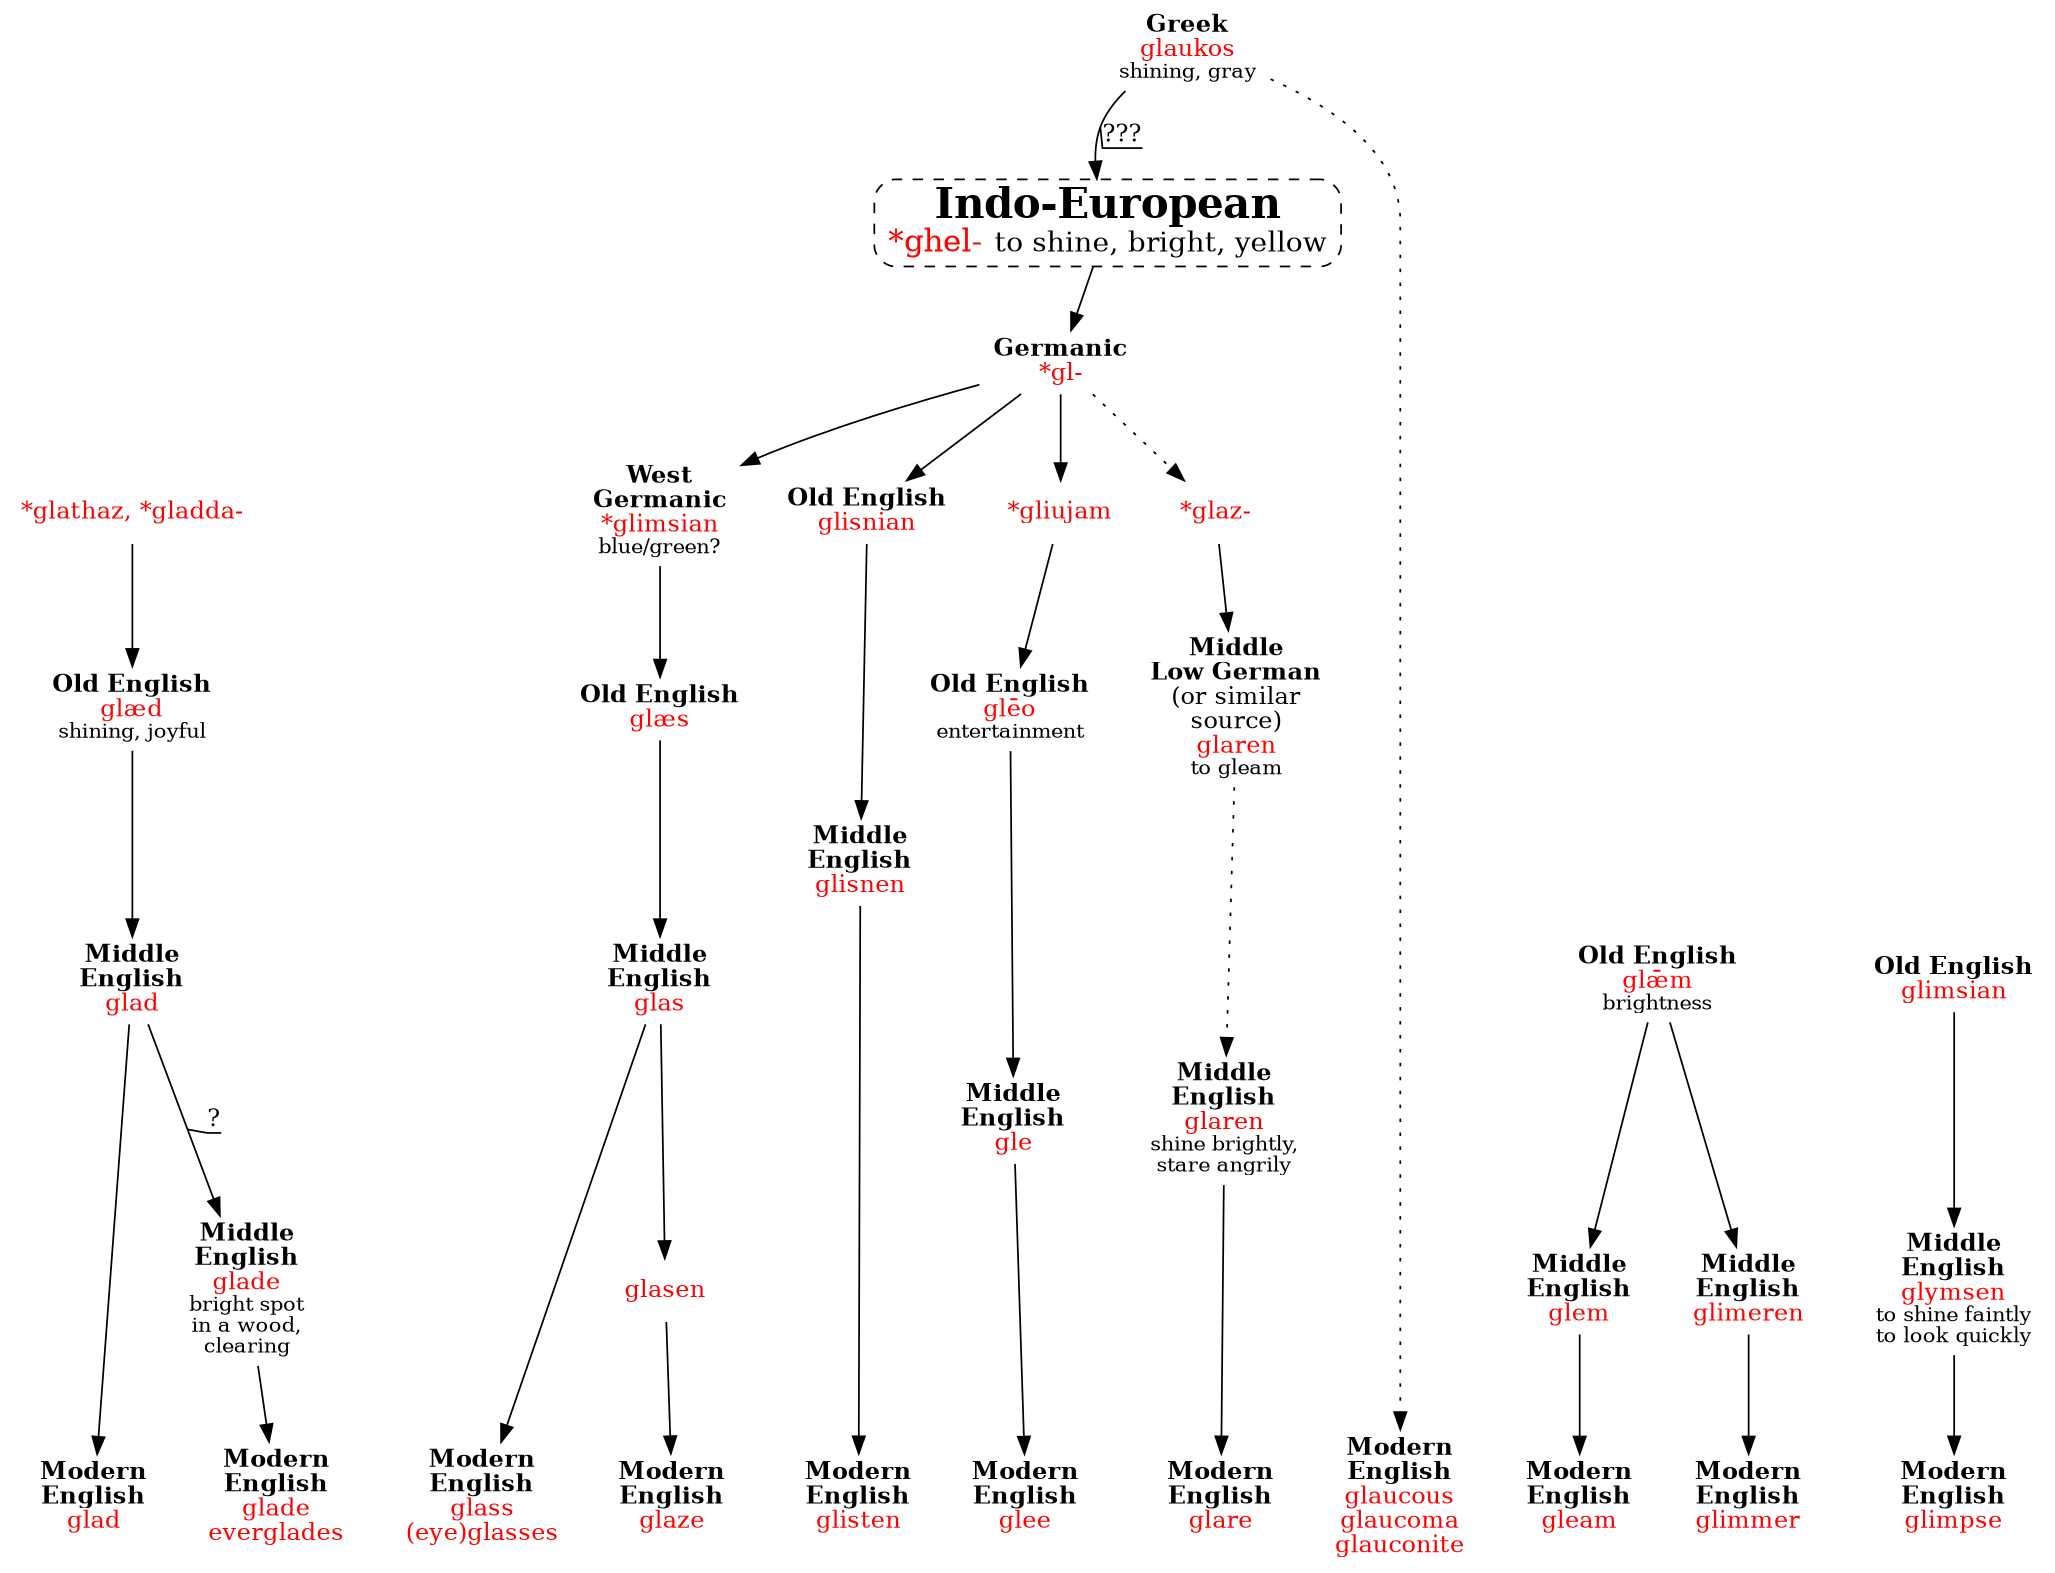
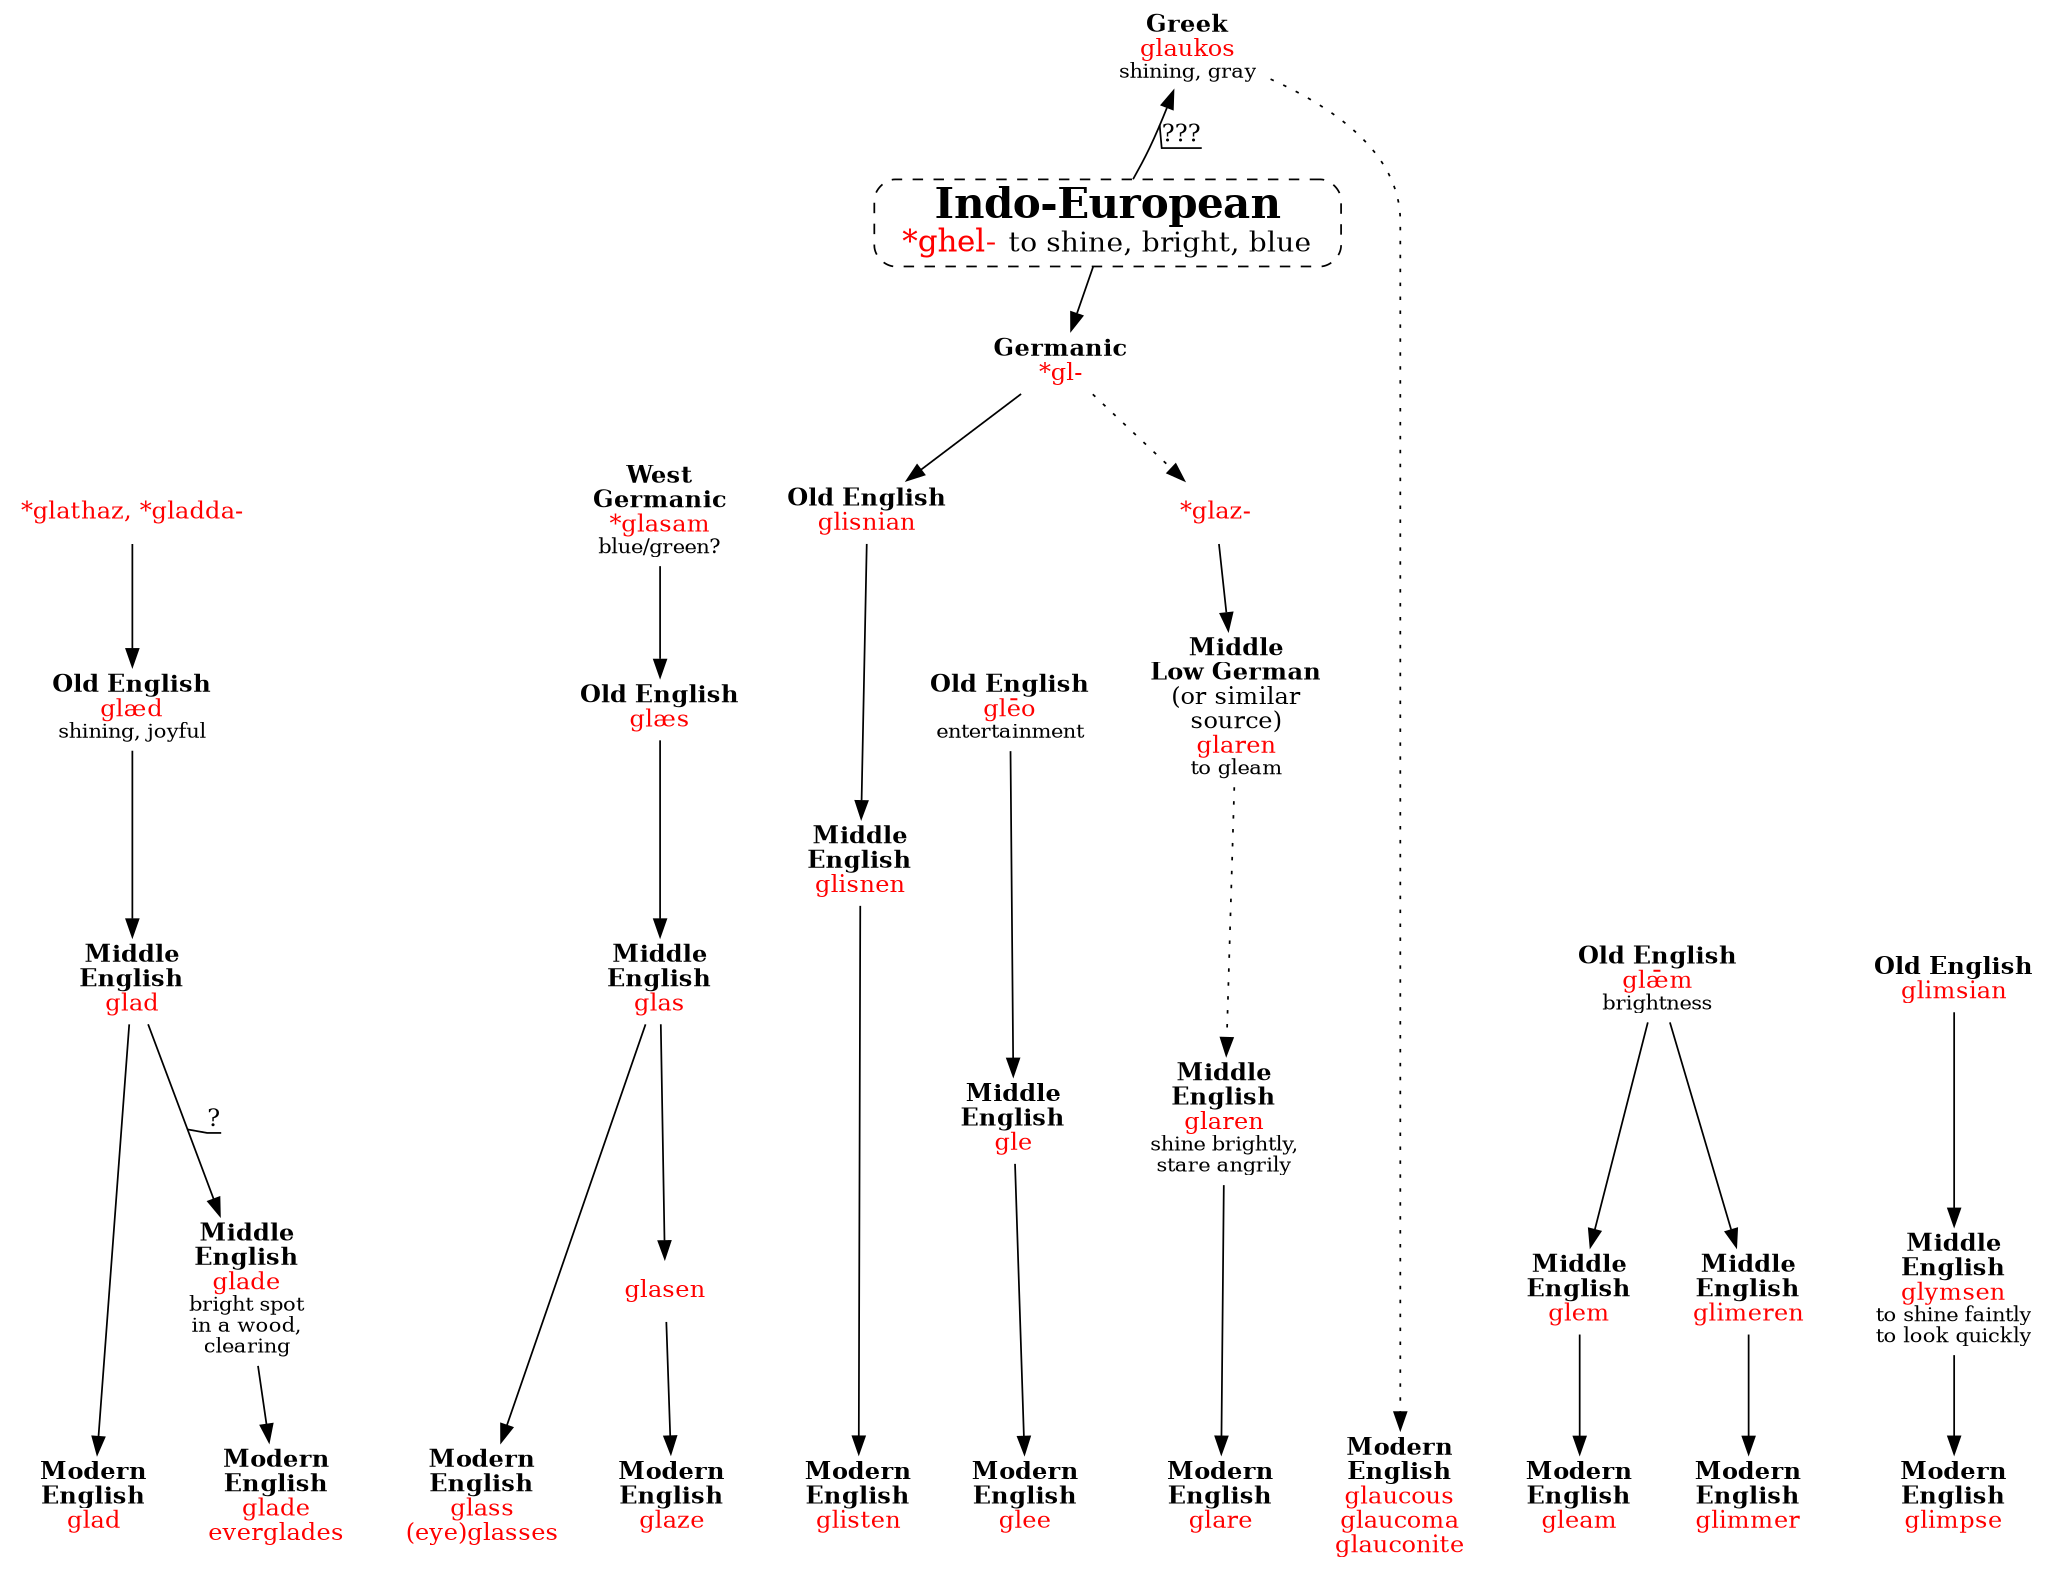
(1102, 123) -> (1151, 144)
(1161, 243) -> (1161, 243)
(867, 418) -> none
(1061, 512) -> none
(660, 524) -> (660, 524)
